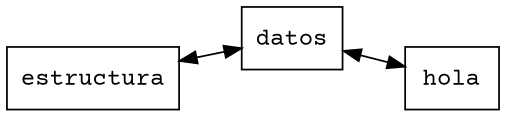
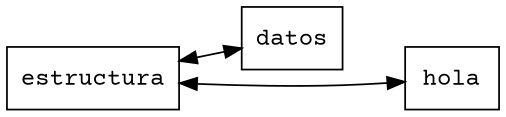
(374, 59) -> (292, 86)
